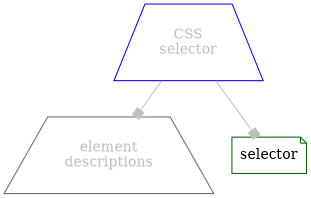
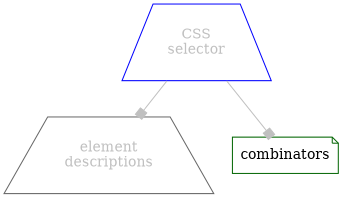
(269, 155) -> (285, 155)
